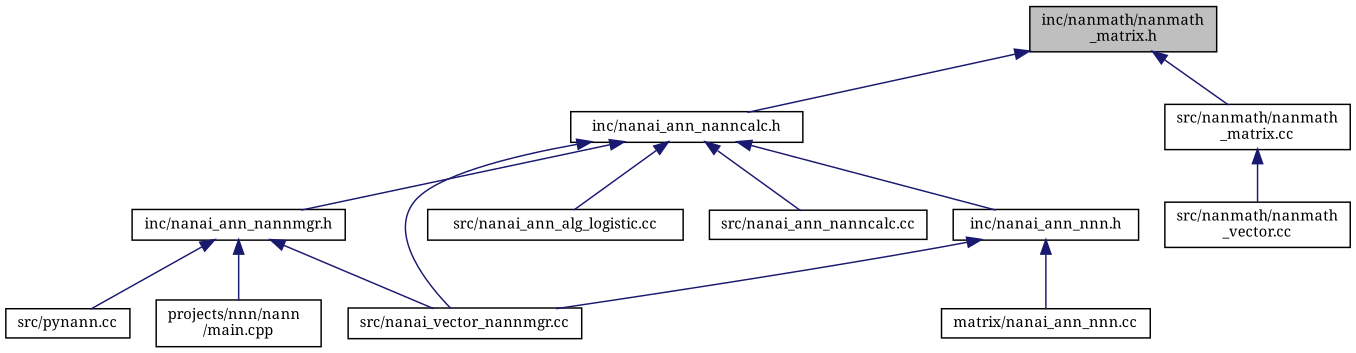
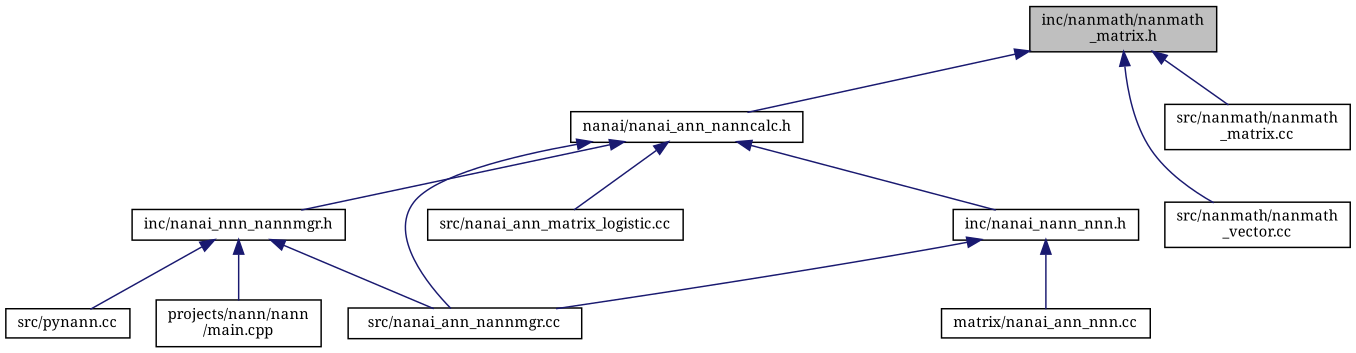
(687, 127) -> (687, 127)
(1258, 183) -> (1150, 148)
(239, 225) -> (239, 225)
(555, 225) -> (555, 225)
(818, 225) -> none
(1046, 225) -> (1046, 225)
(239, 323) -> (239, 323)
(465, 323) -> (465, 323)
